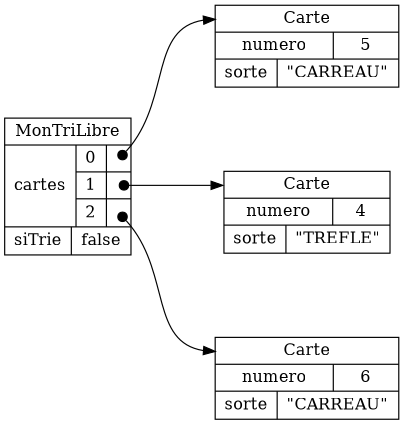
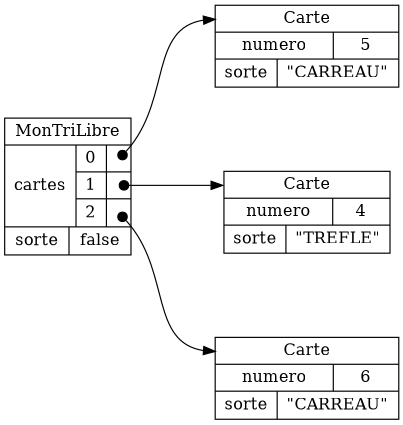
(38, 240) -> (37, 240)
